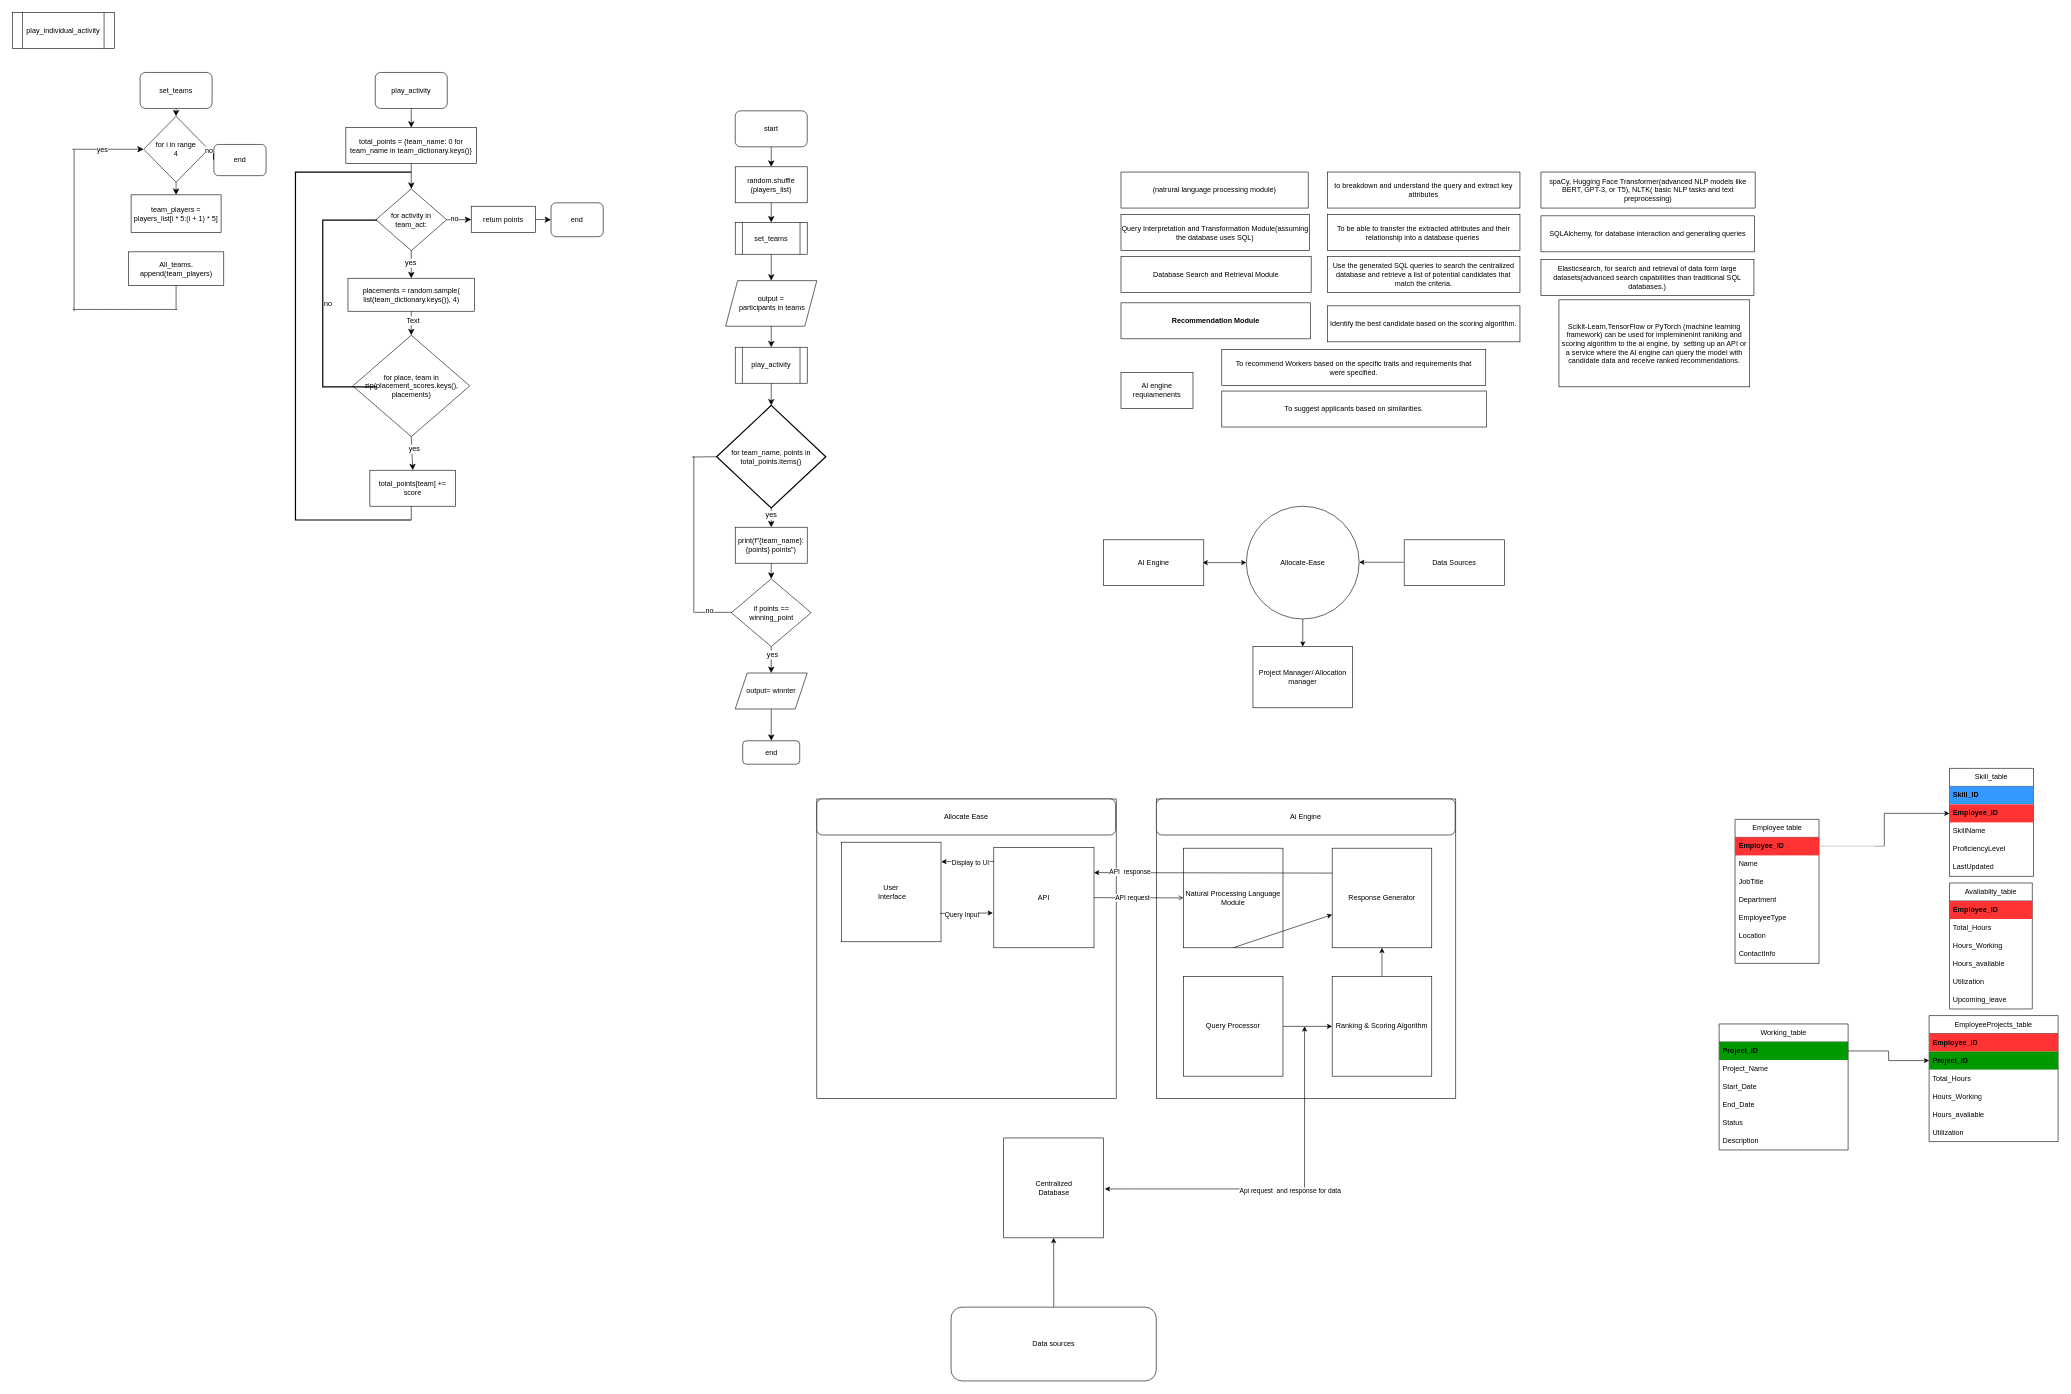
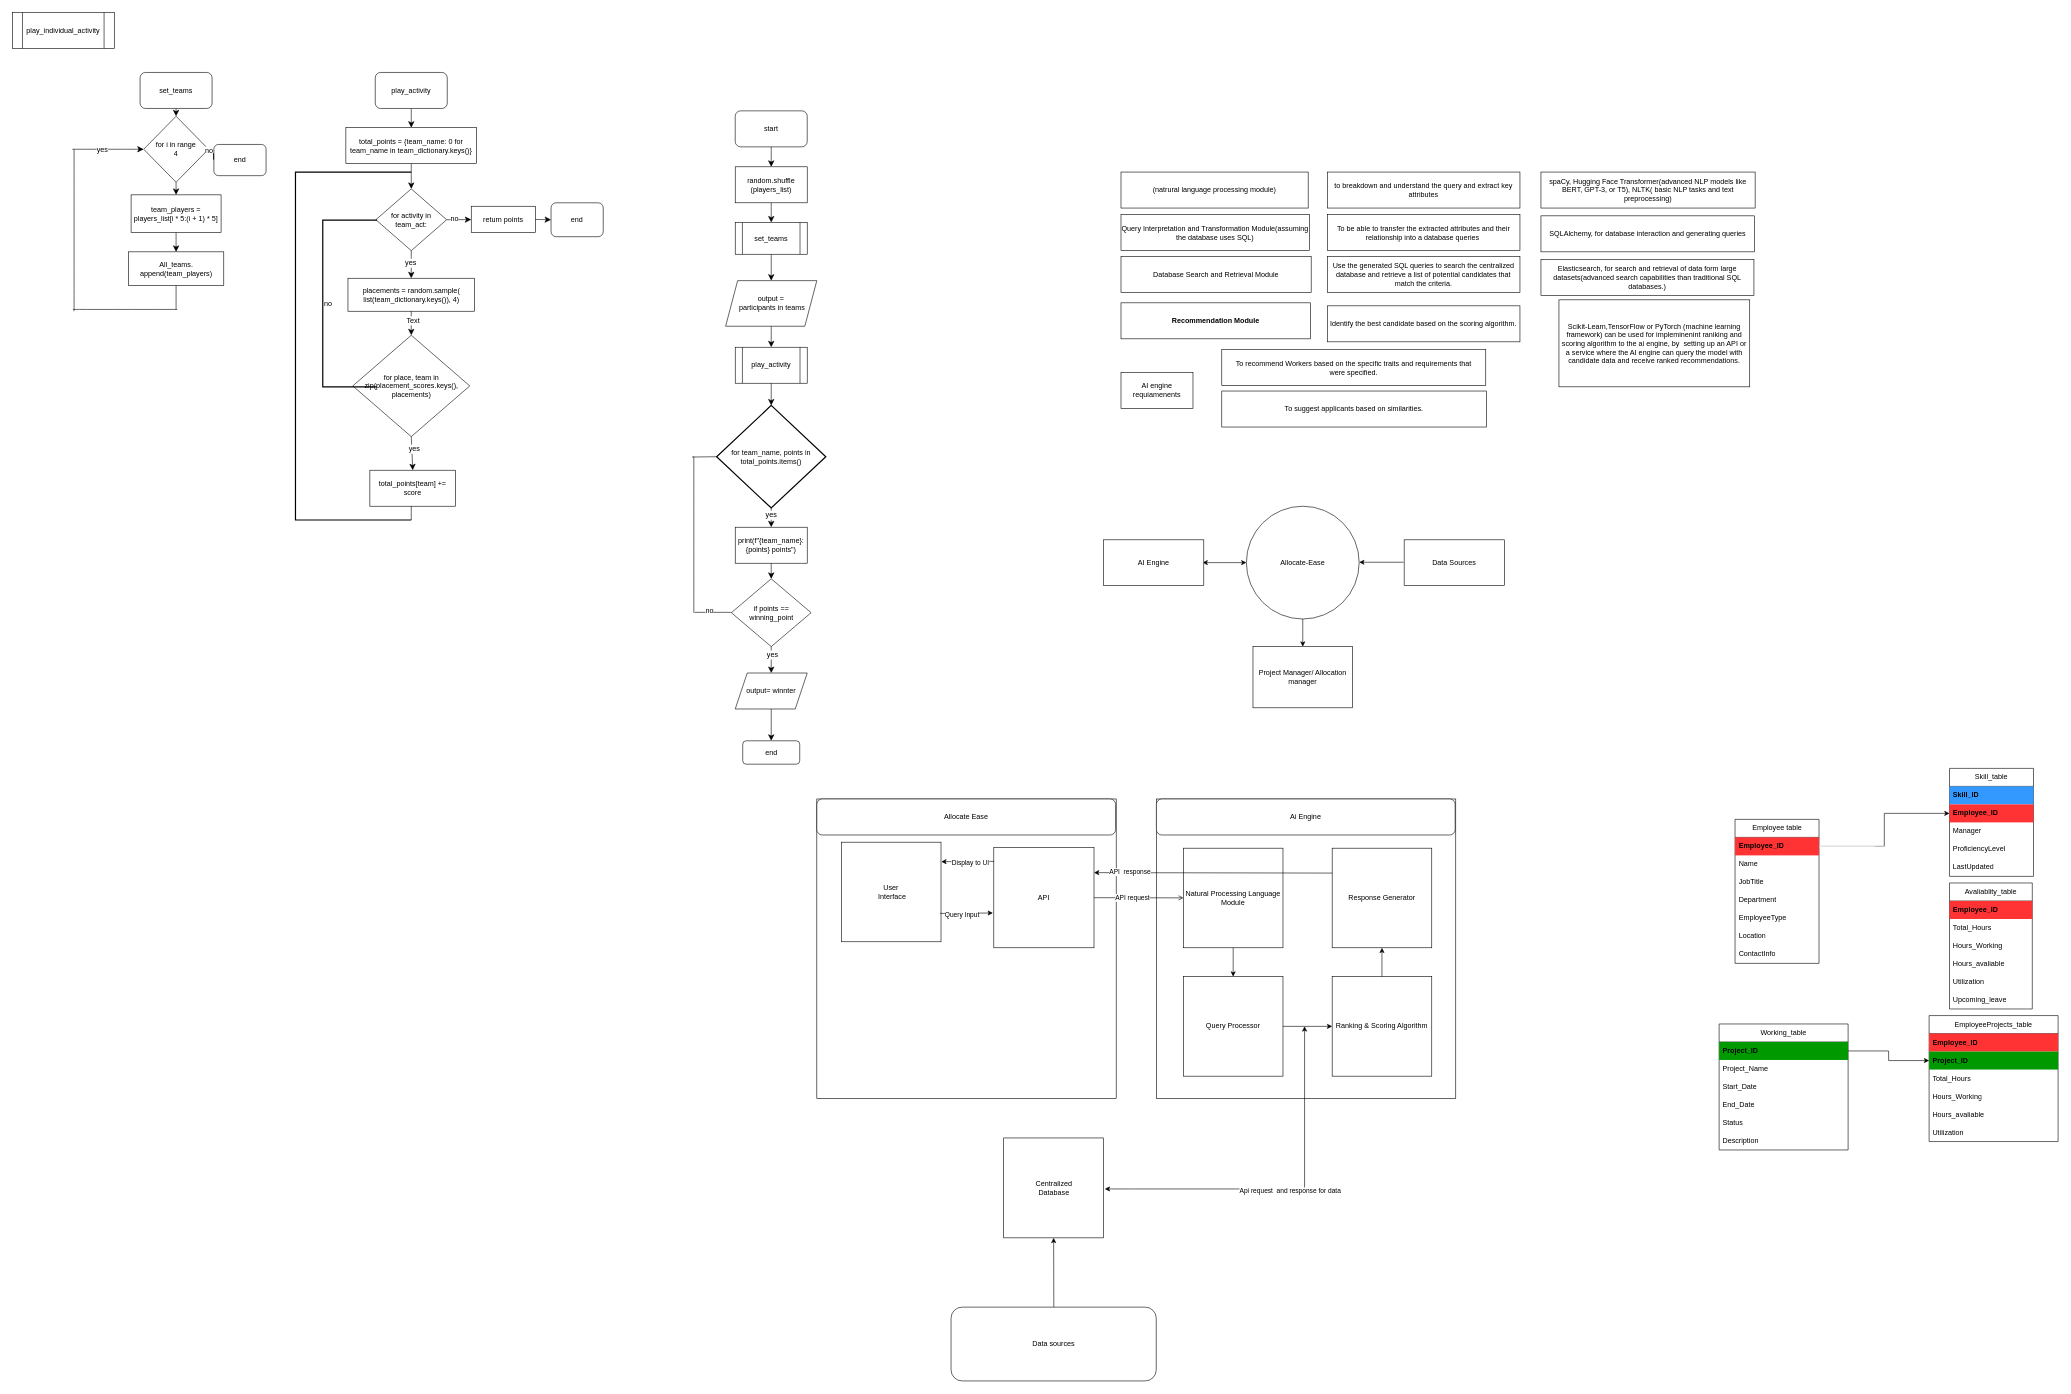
none -> (176, 246)
(1969, 831) -> (1967, 831)
(1281, 932) -> (1233, 971)
